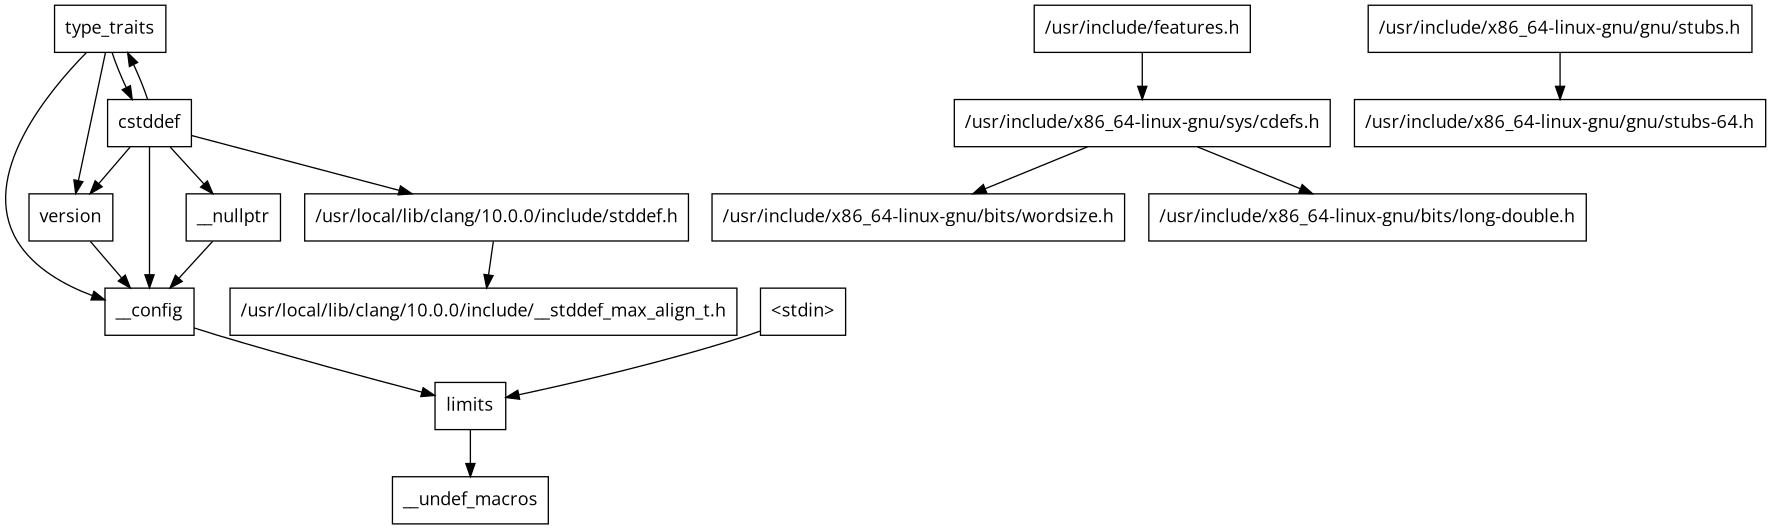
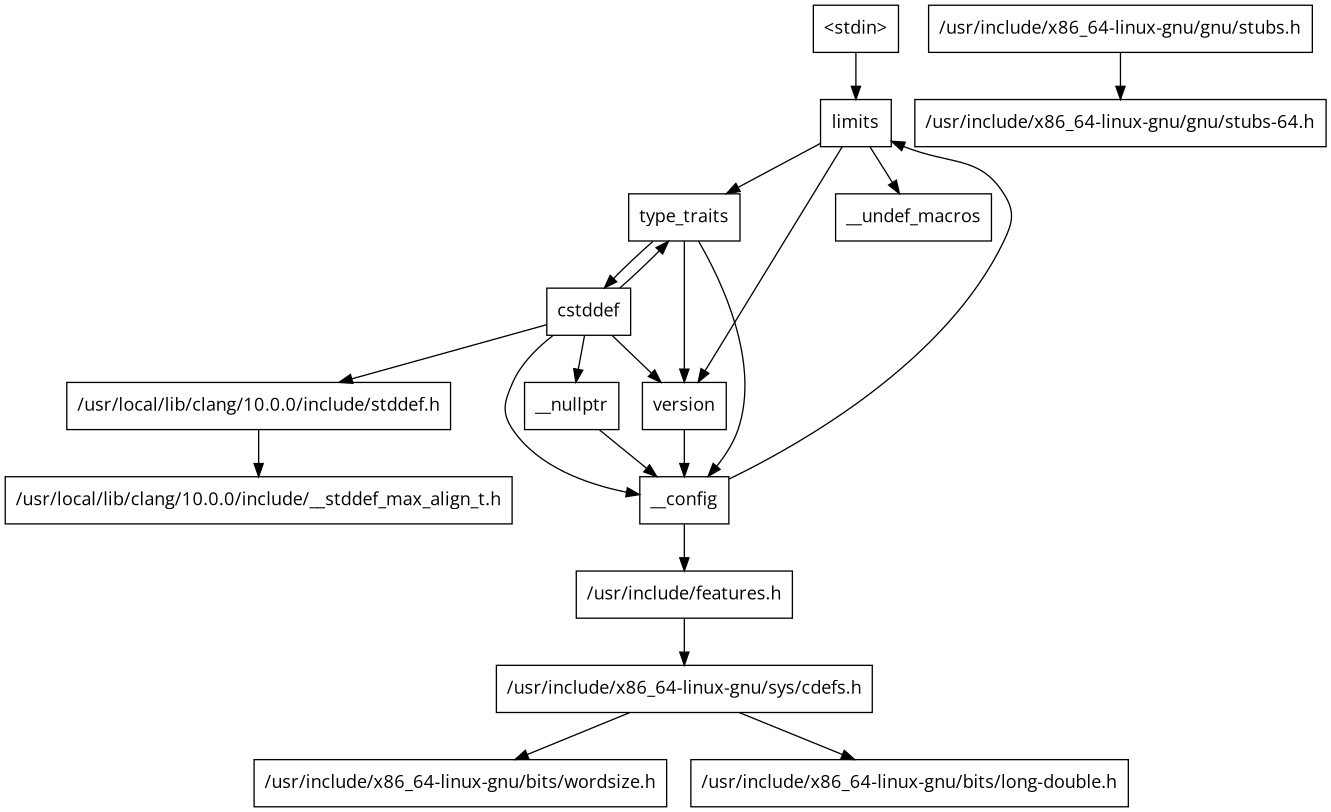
none -> (779, 165)
none -> (774, 259)
none -> (684, 541)
